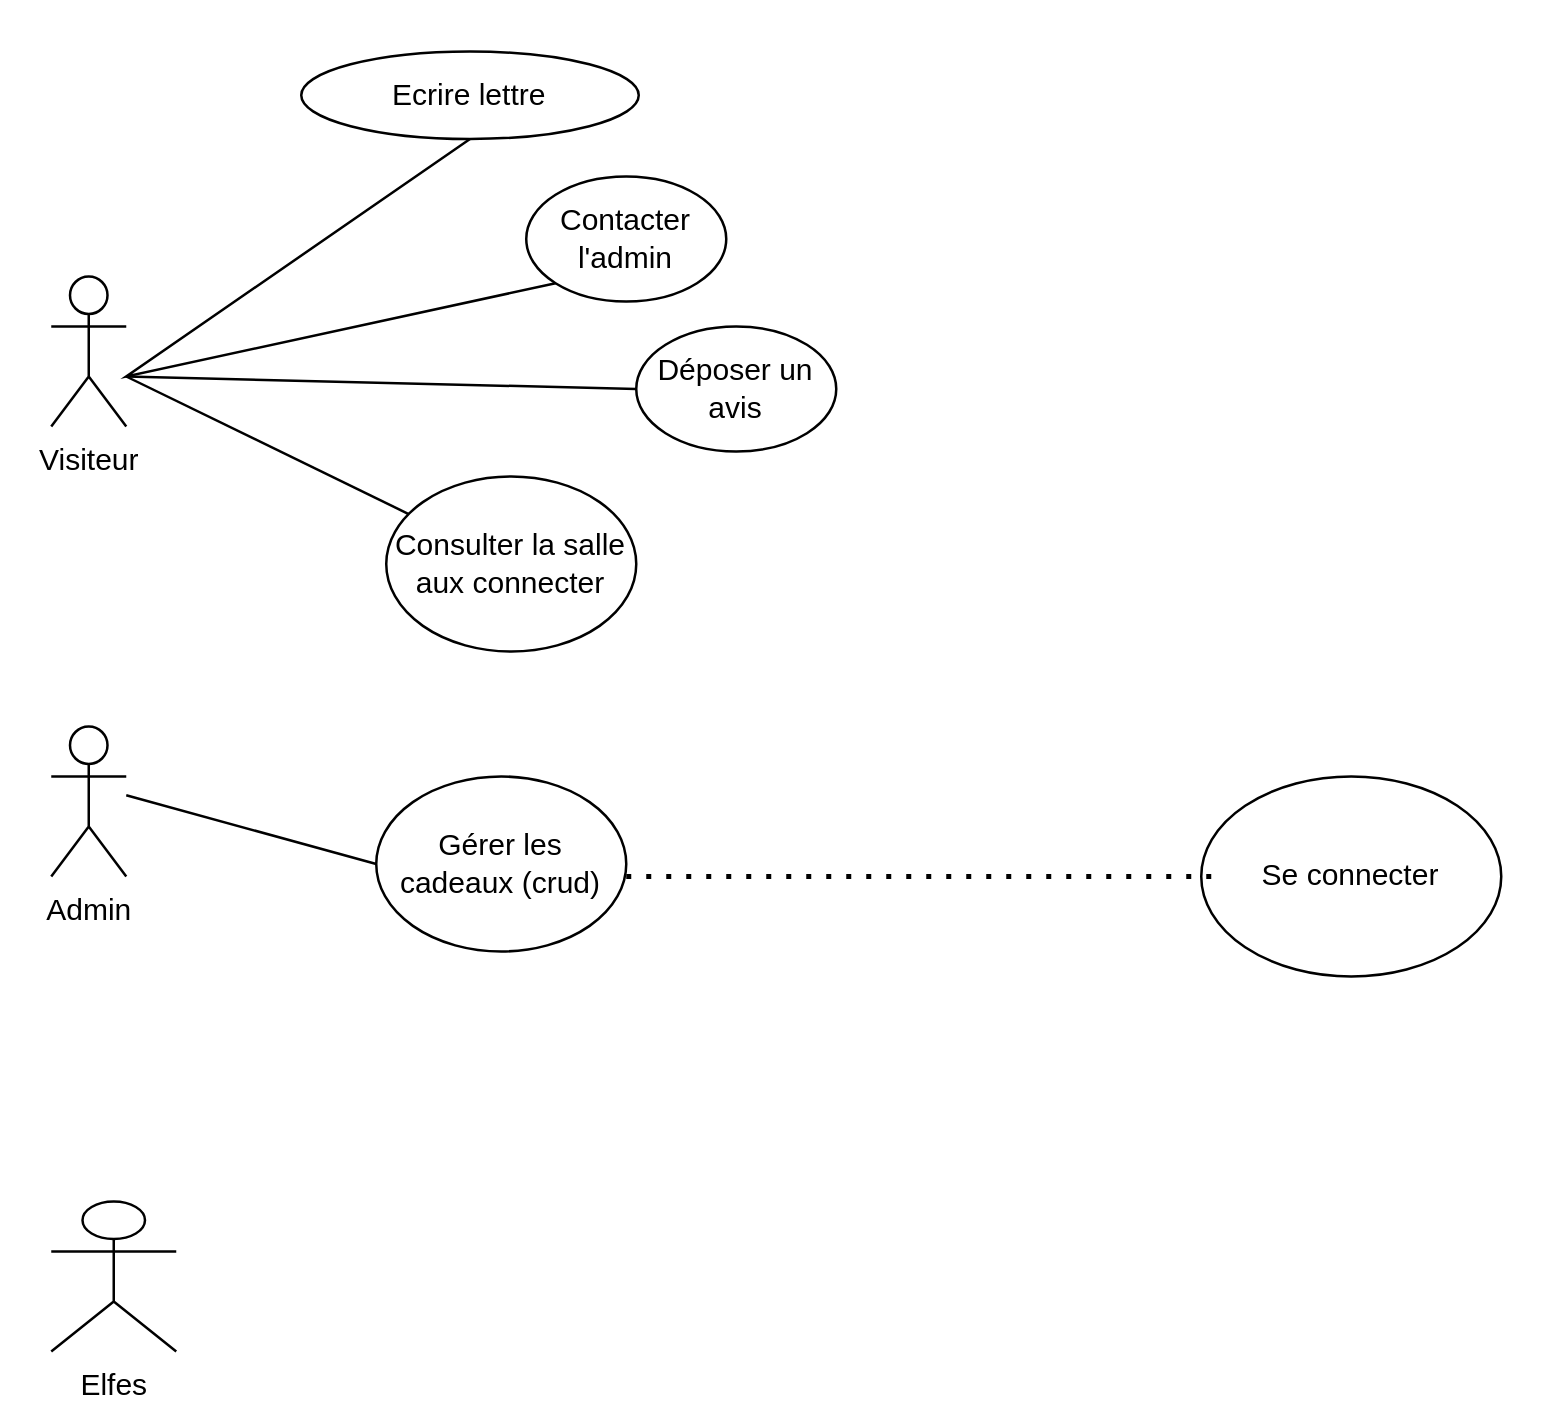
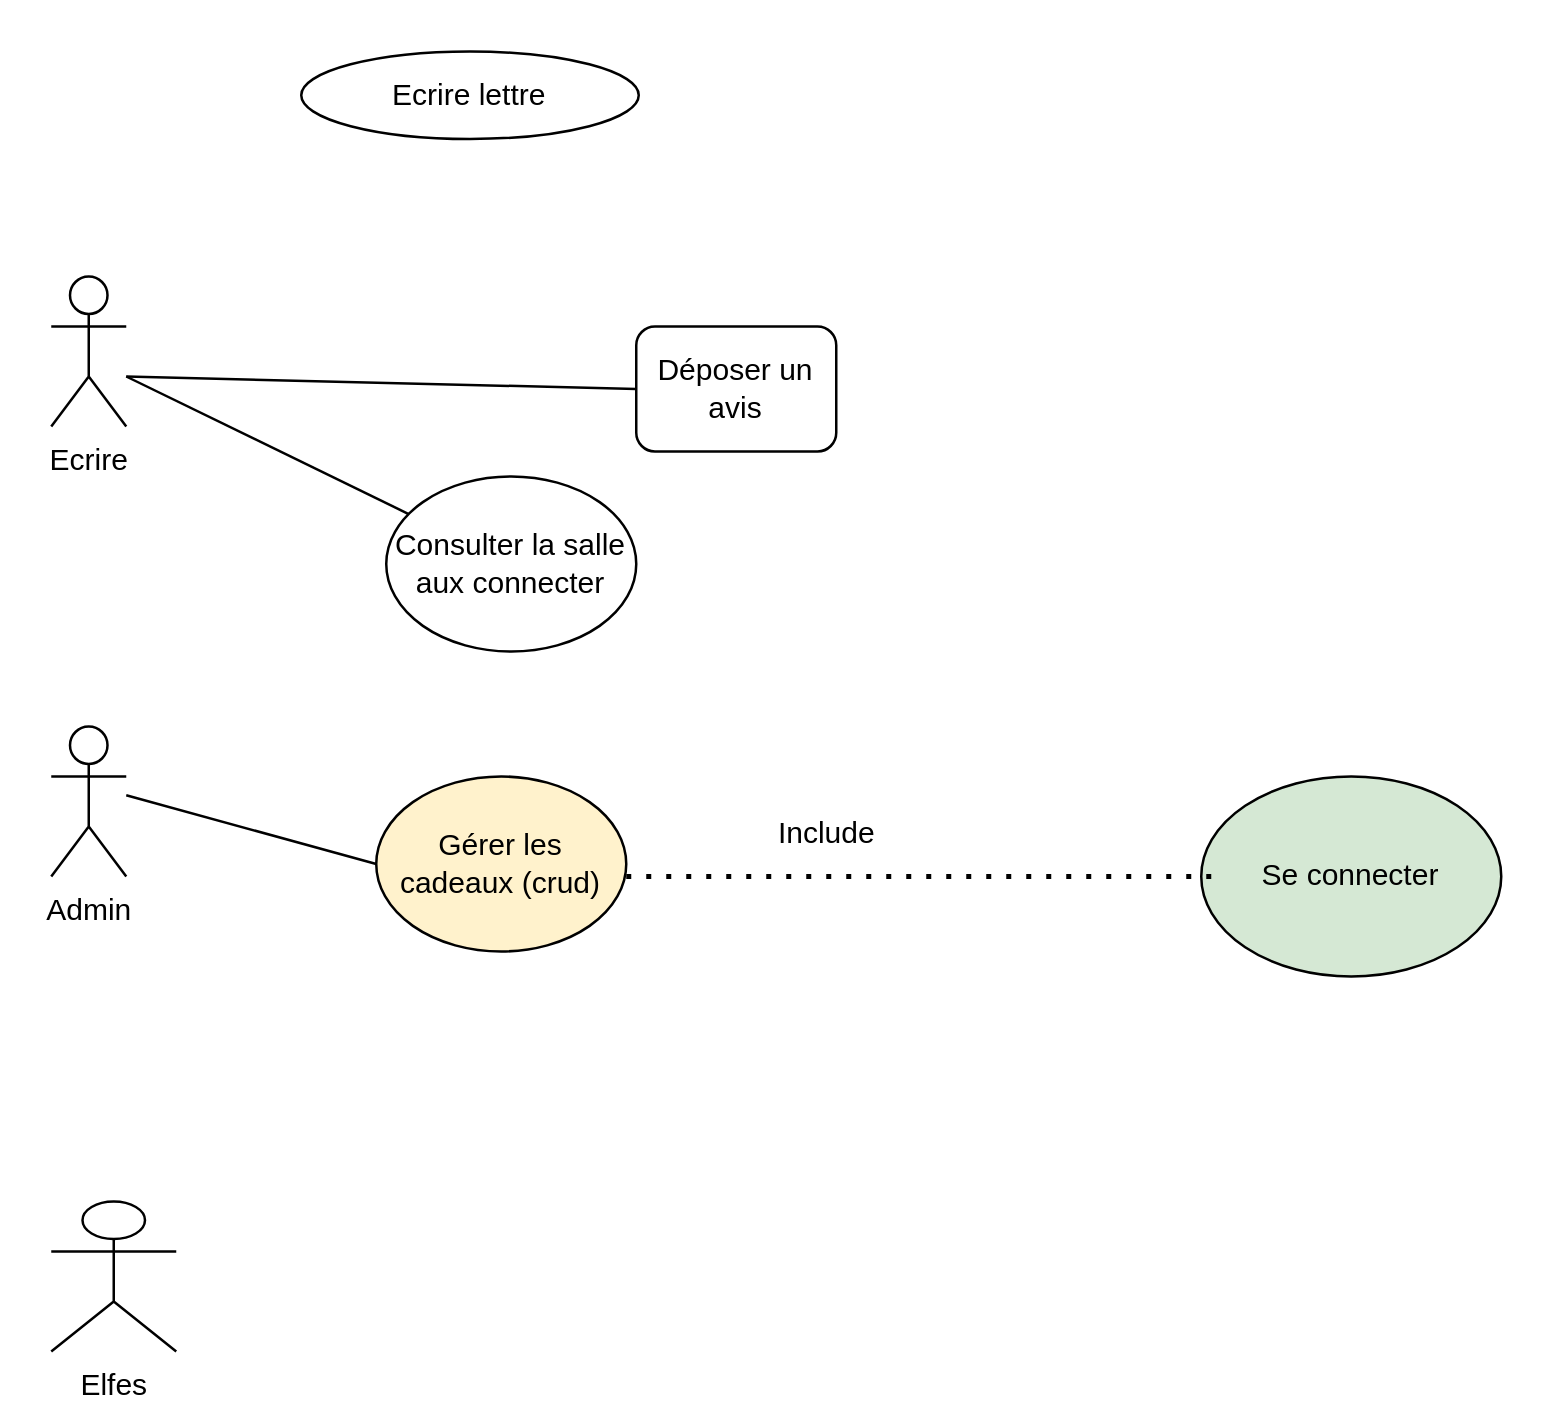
(626, 239) -> none
(347, 328) -> none
(736, 389) -> (736, 389)
(90, 462) -> (90, 462)
none -> (826, 834)
(501, 864) -> (501, 864)
(1351, 876) -> (1351, 876)
